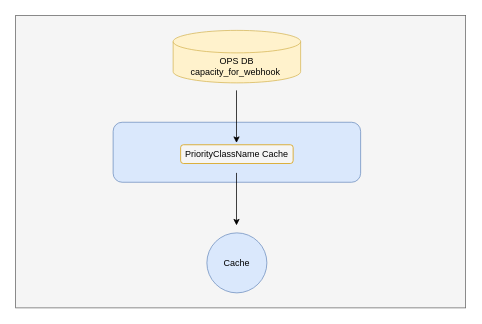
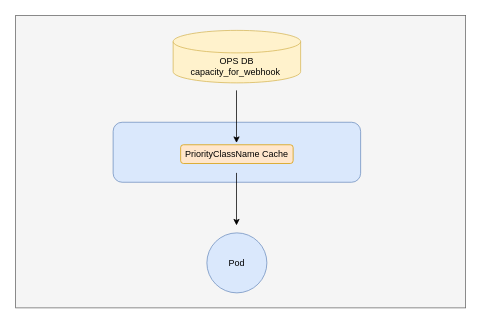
(237, 154) -> (237, 154)
(237, 263) -> (237, 263)
